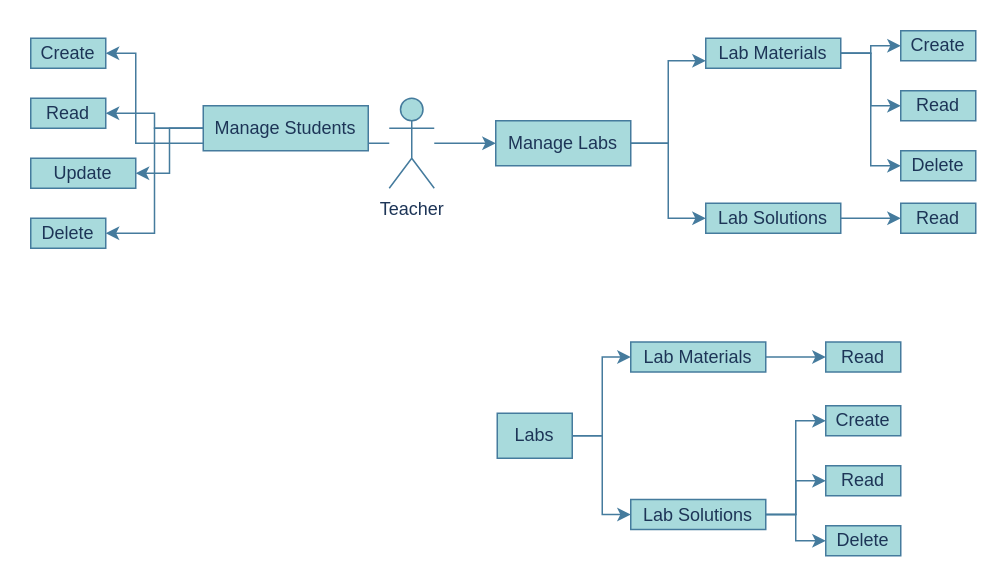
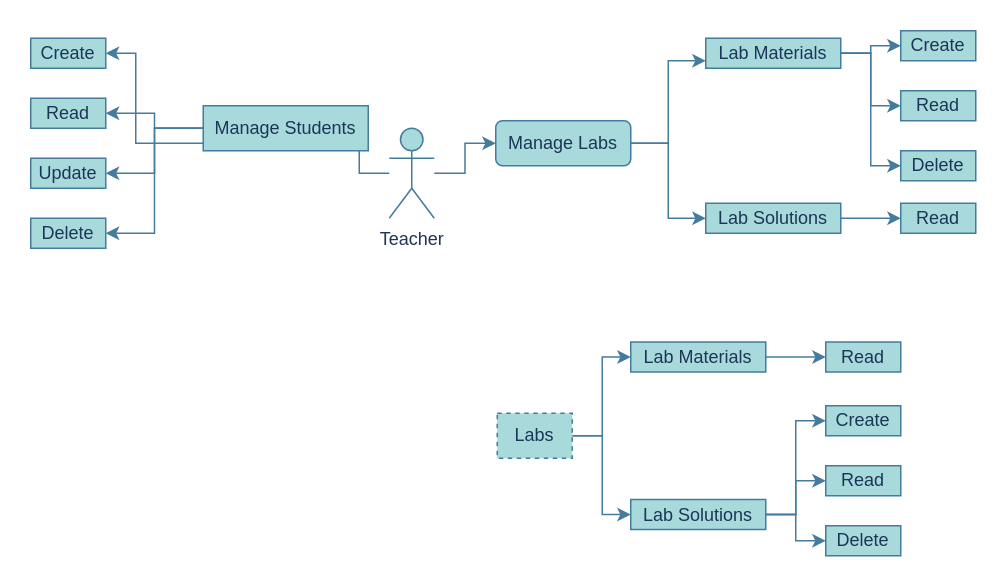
(412, 143) -> (412, 173)
(563, 143) -> (563, 143)
(83, 173) -> (68, 173)
(535, 436) -> (535, 436)
